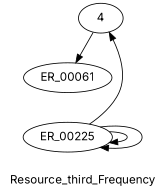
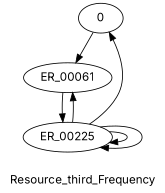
(101, 18) -> (101, 18)
none -> (62, 103)
none -> (73, 111)
